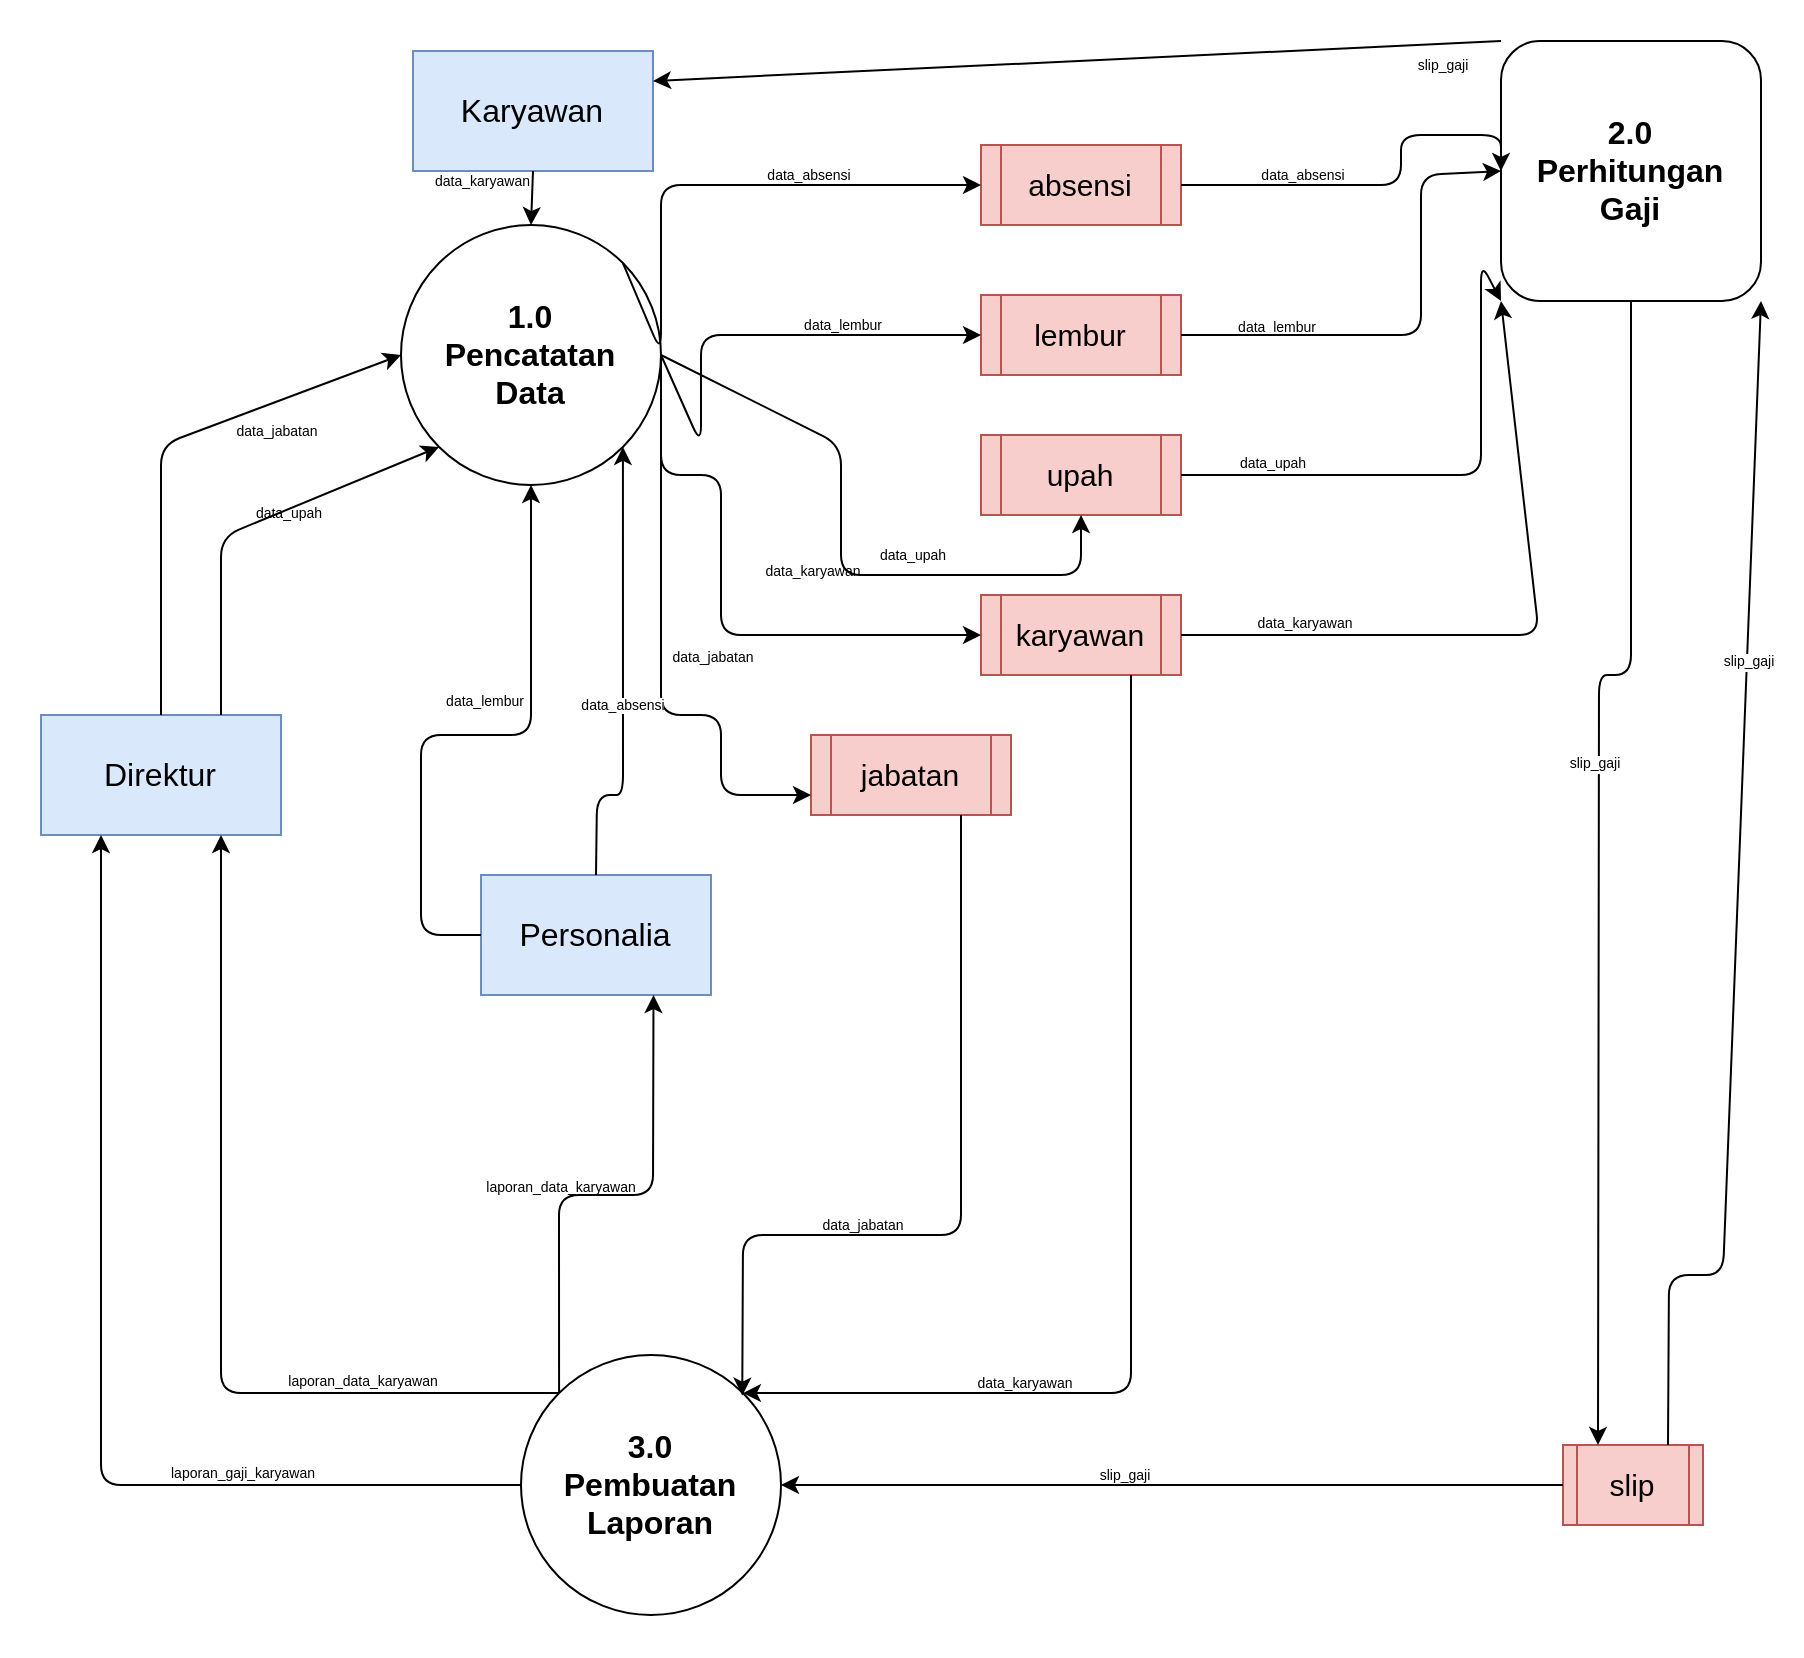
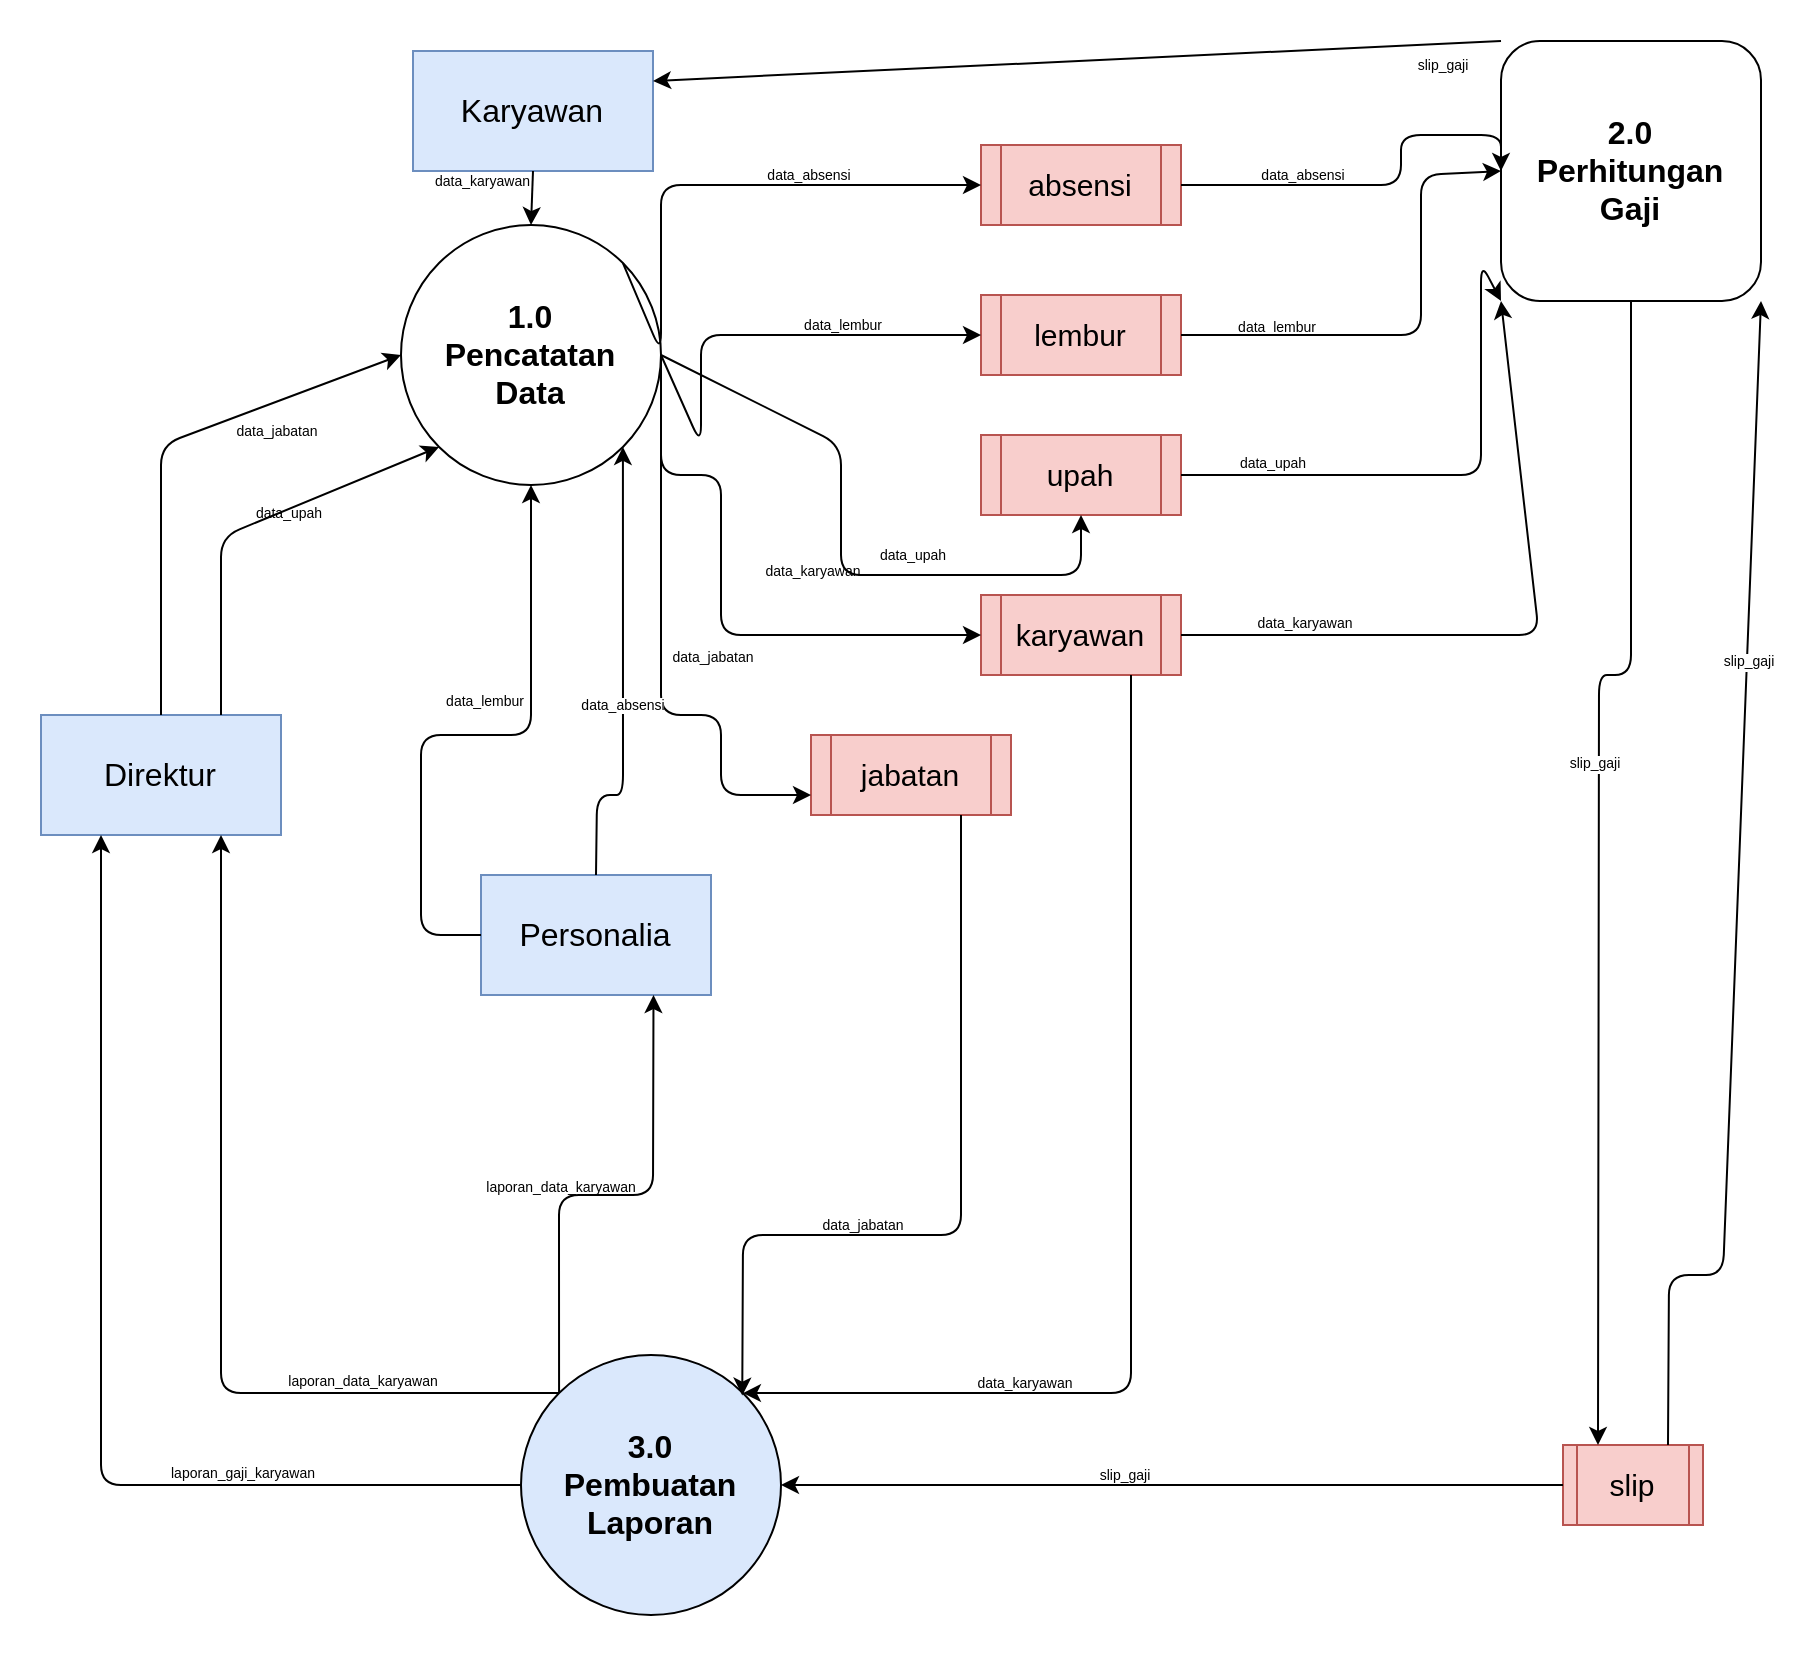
(651, 1485) -> (651, 1485)
